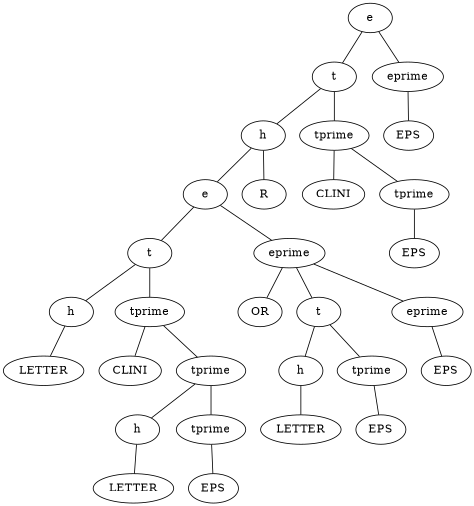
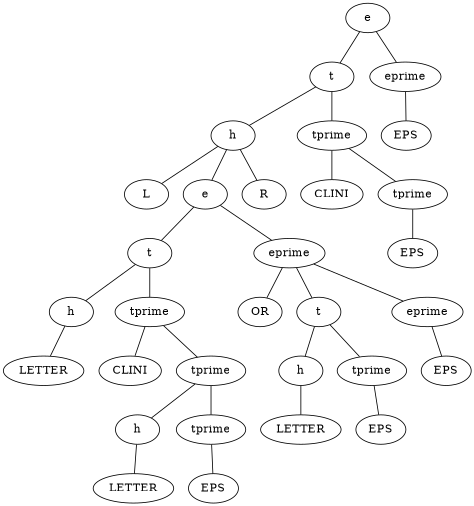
none -> (147, 194)
